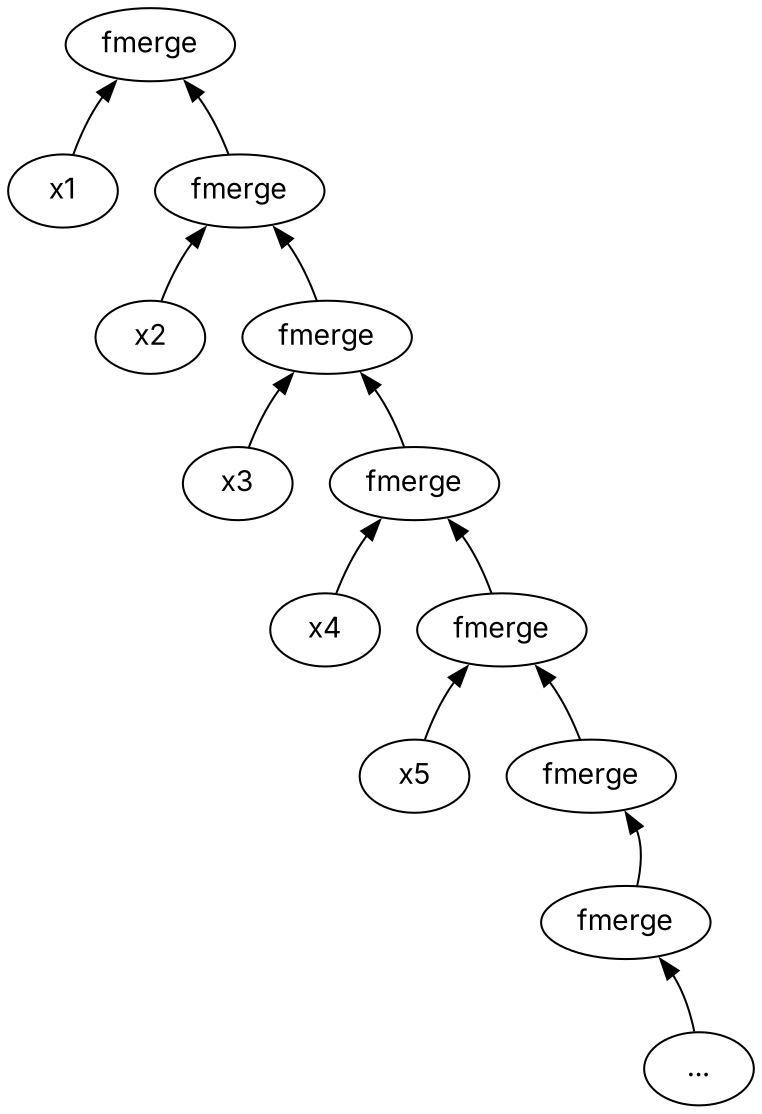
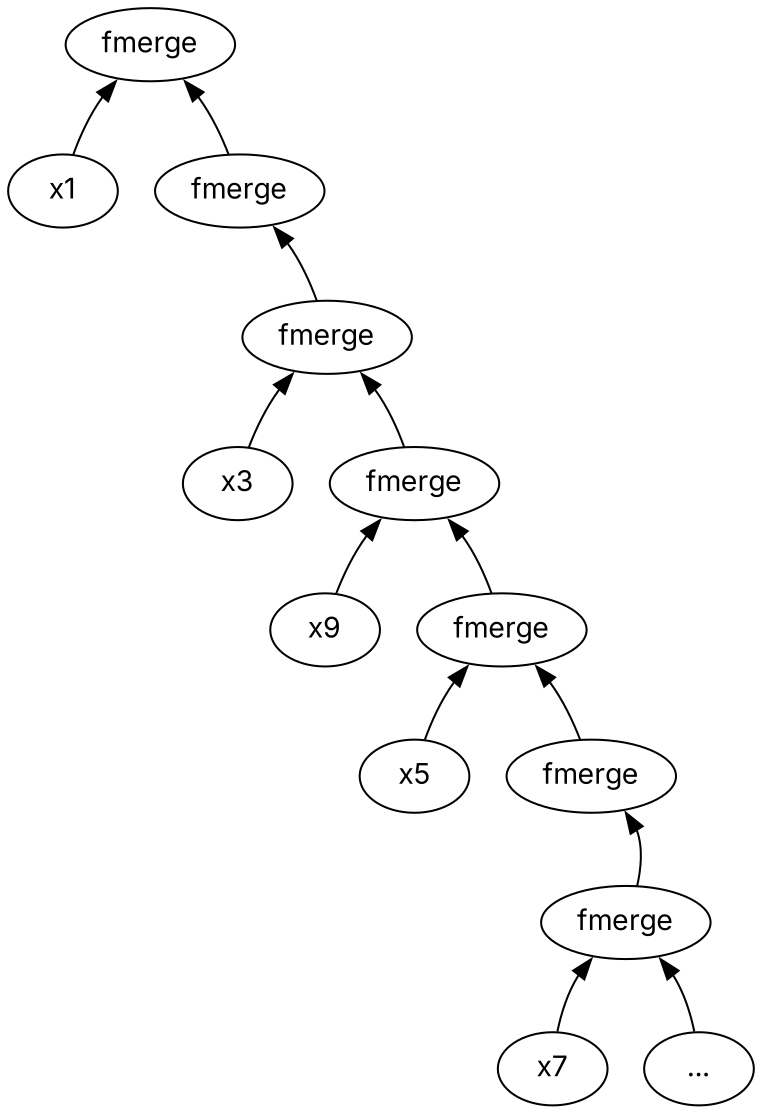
(150, 337) -> none
(325, 630) -> (325, 630)
none -> (553, 1069)
